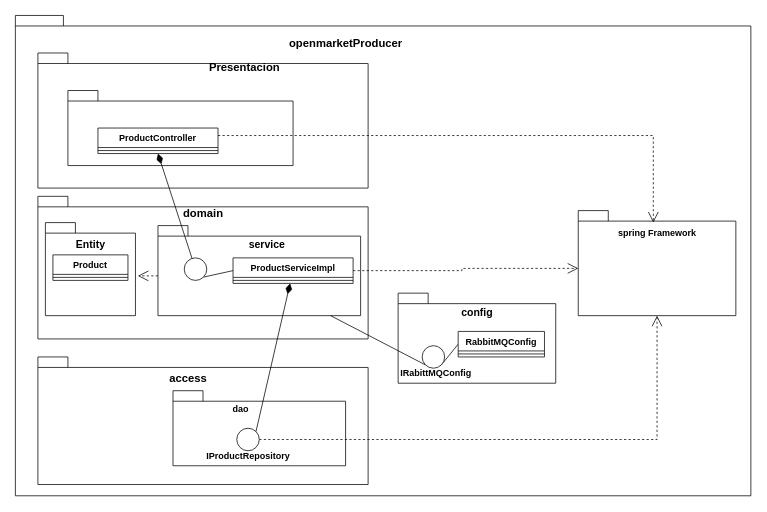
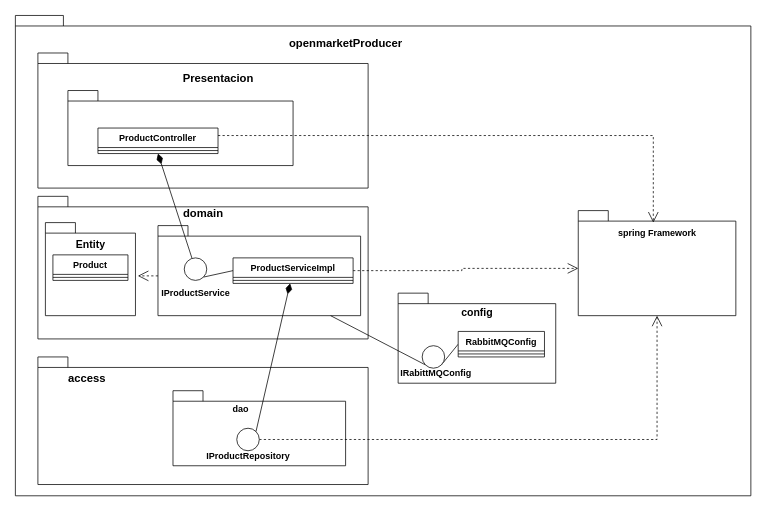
(244, 66) -> (218, 78)
(267, 245) -> none
none -> (195, 293)
(188, 378) -> (87, 378)
